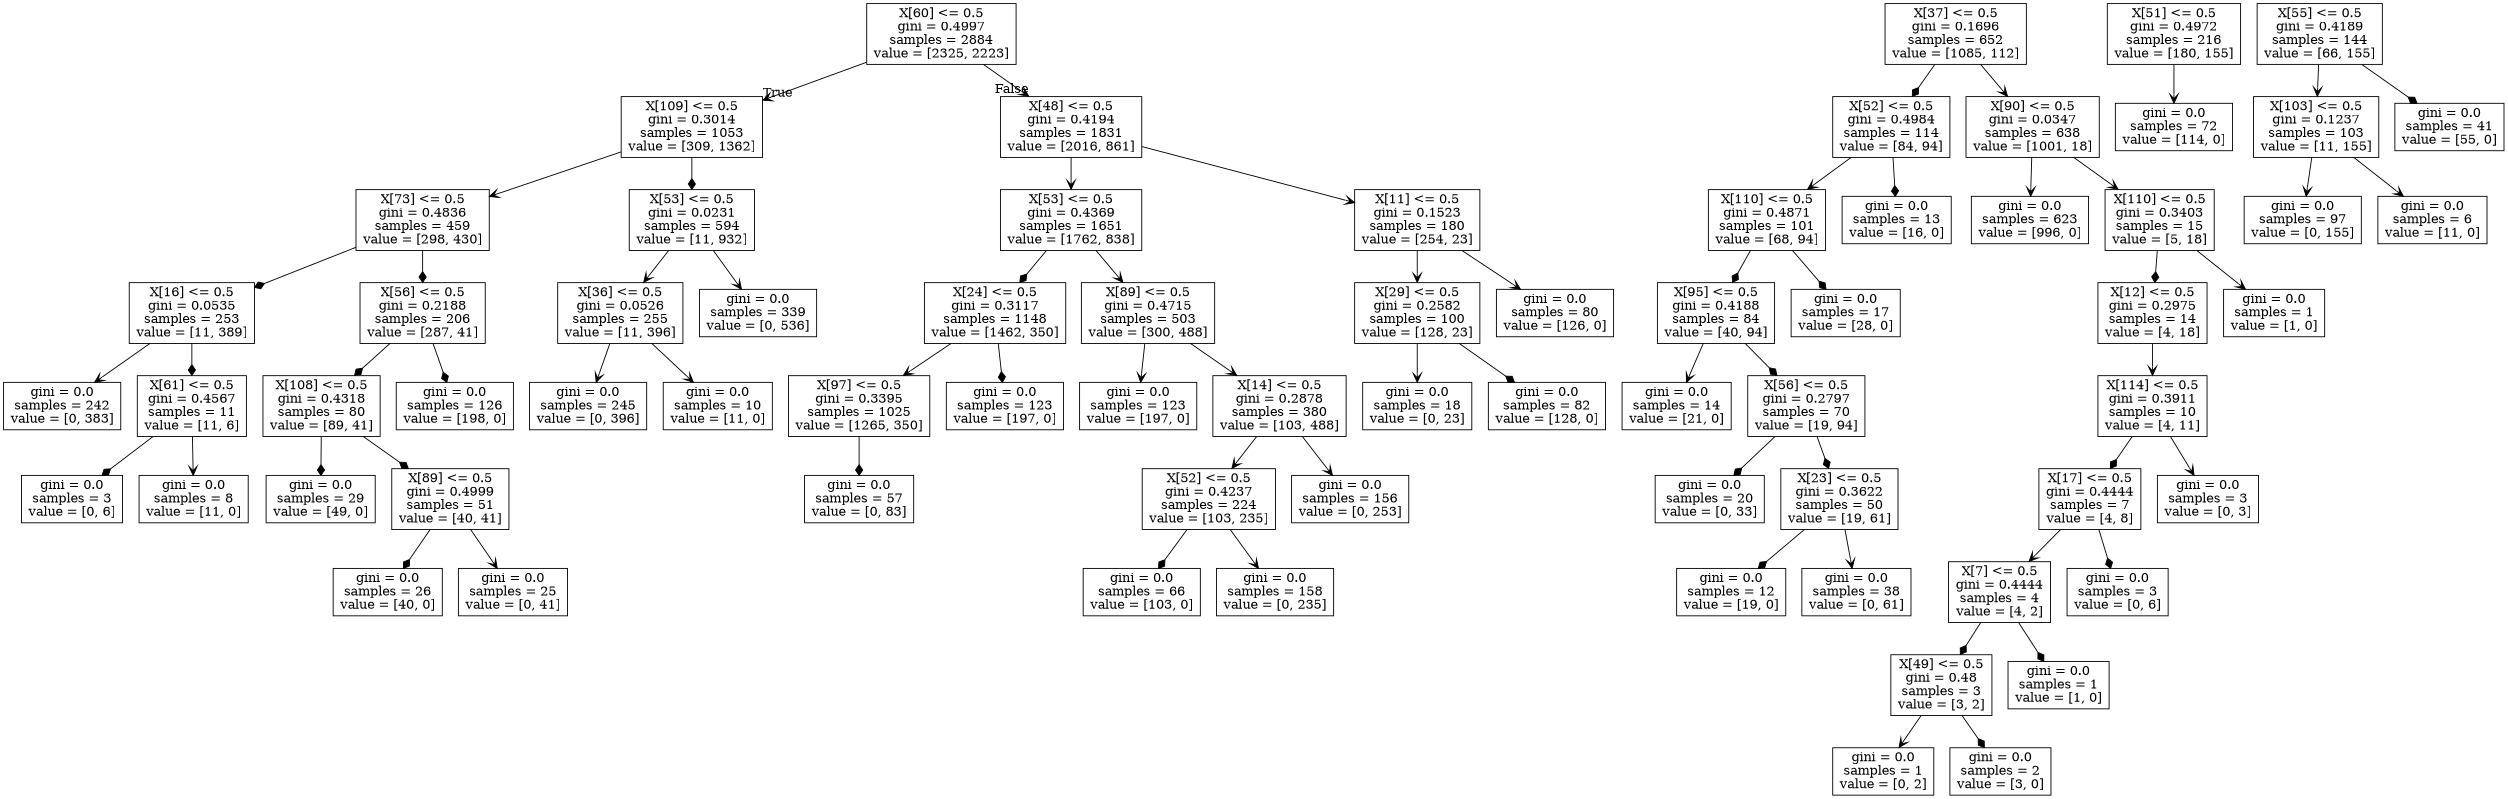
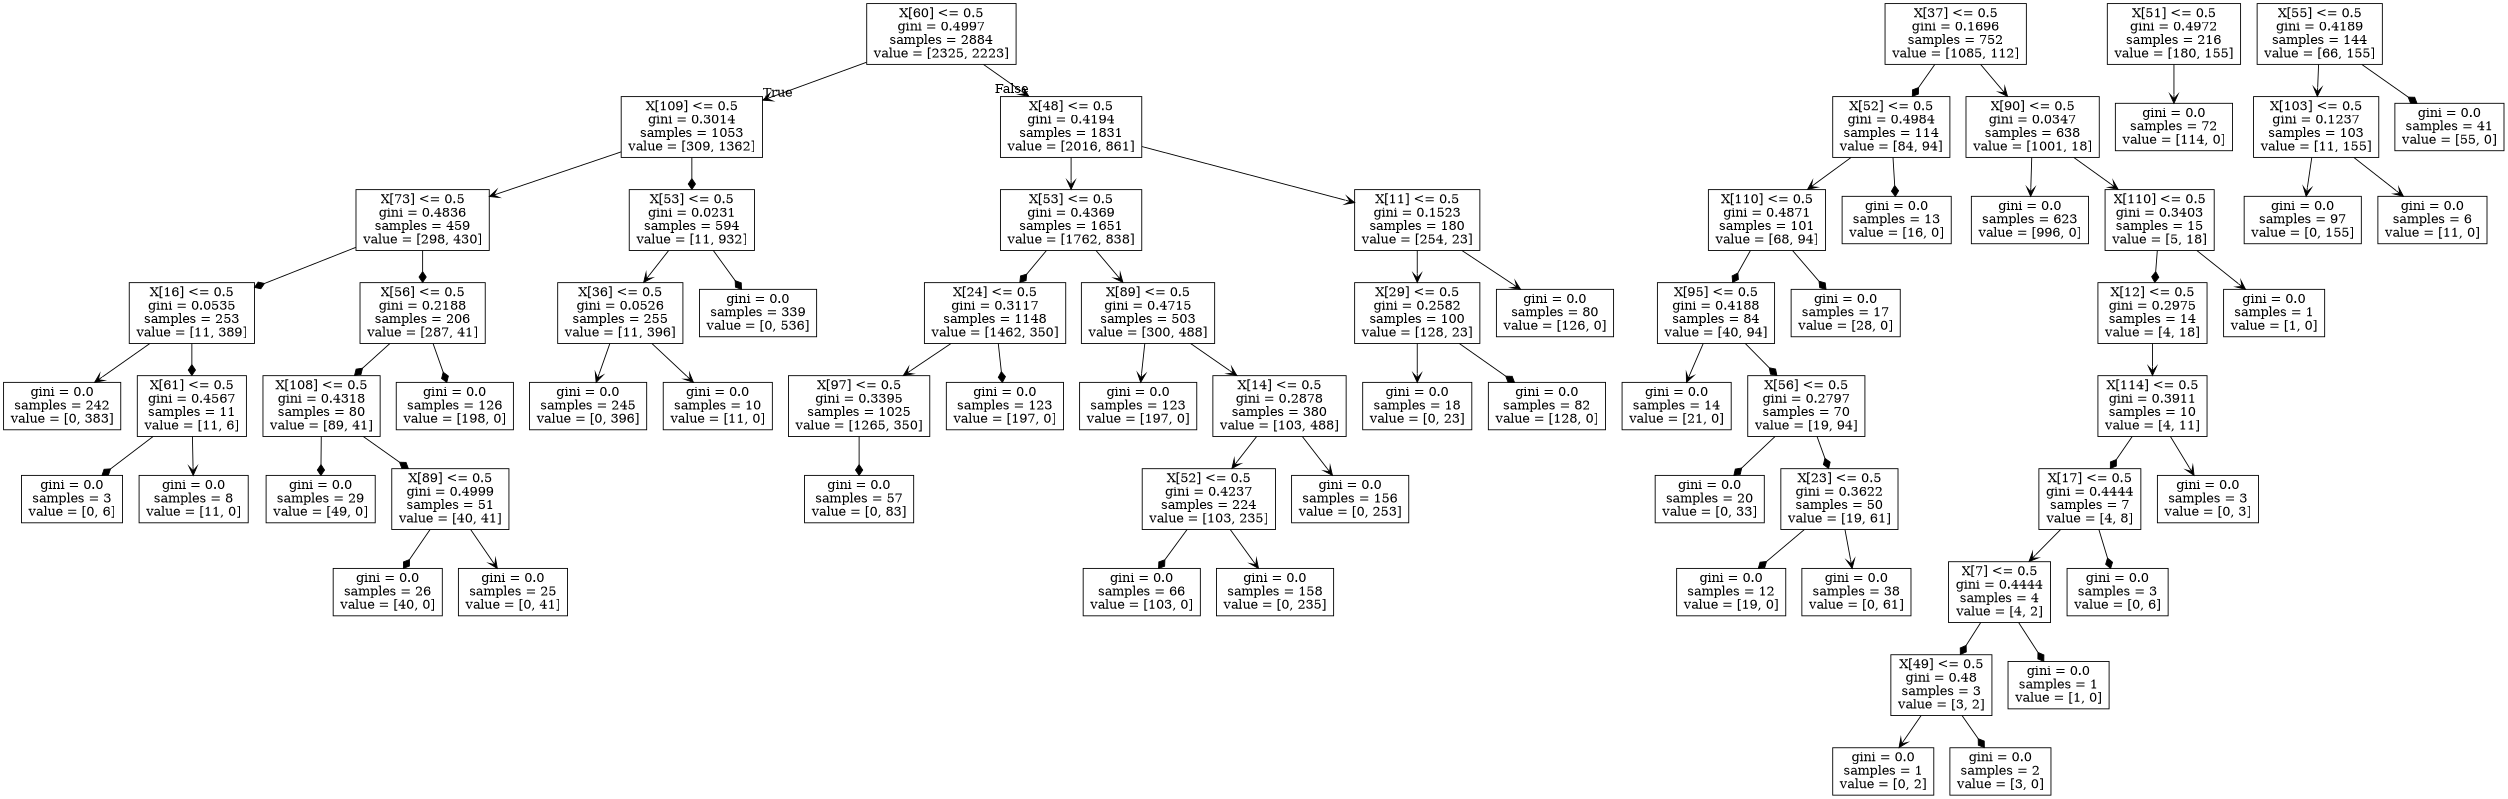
(1956, 34) -> (1956, 34)
(725, 266) -> (725, 266)
